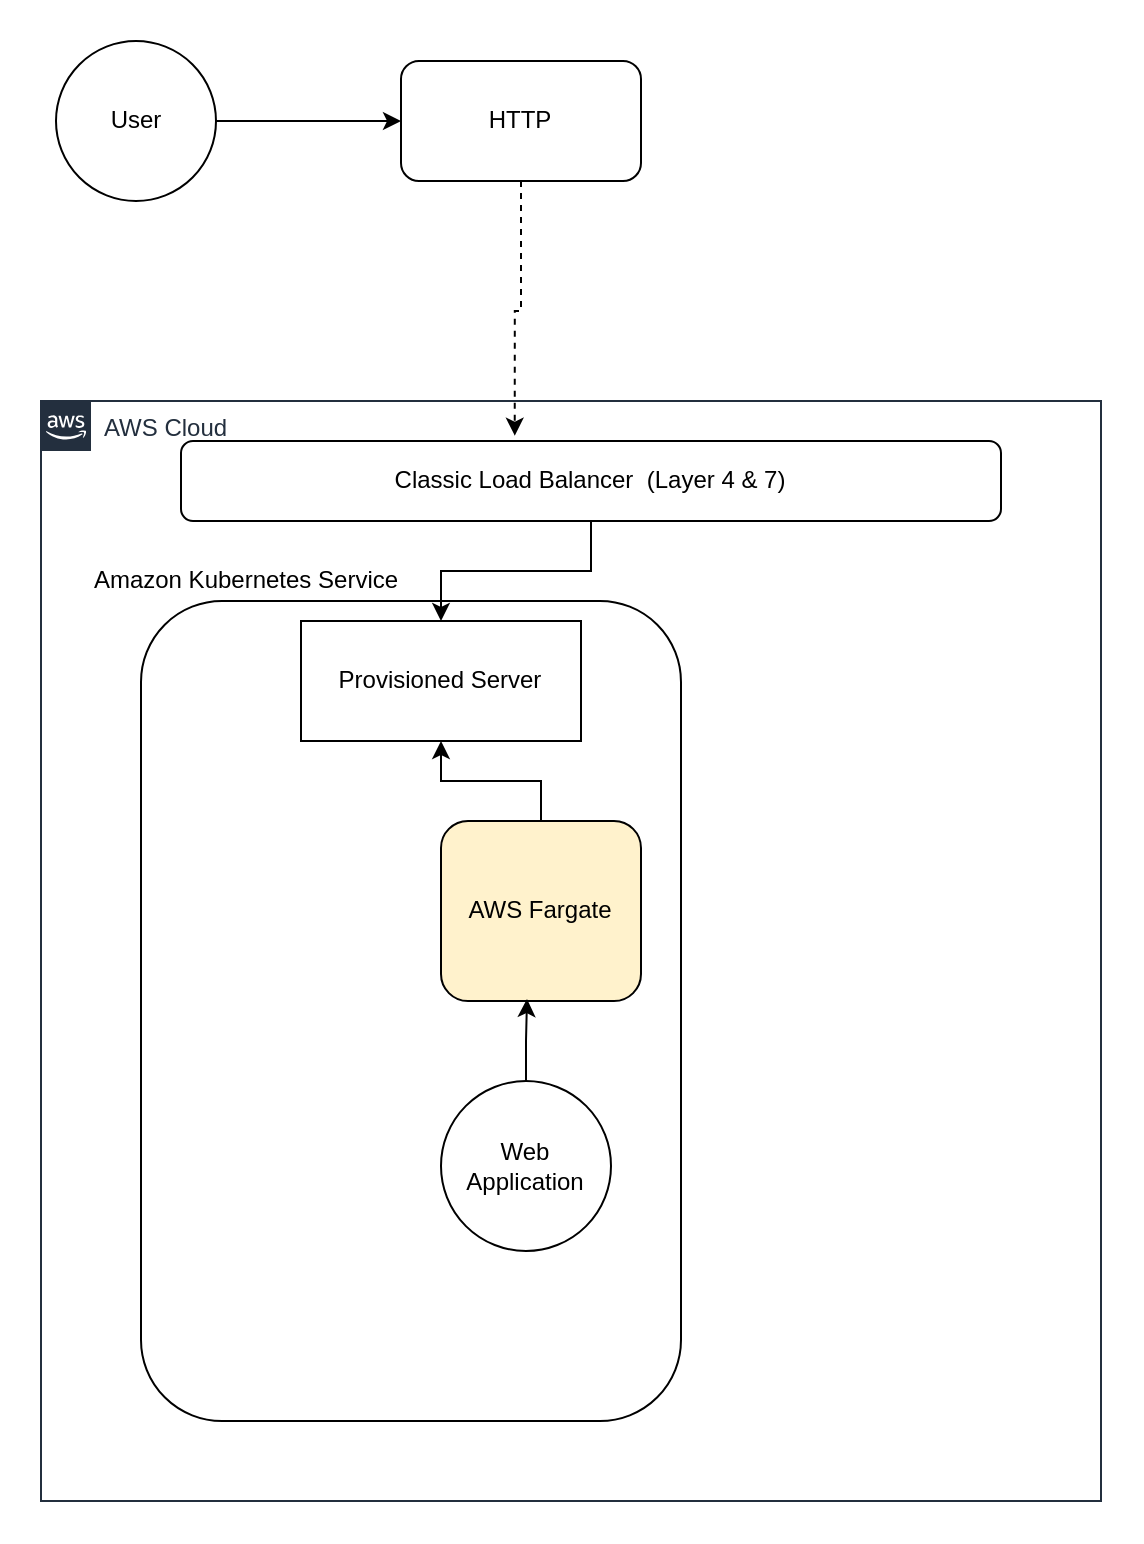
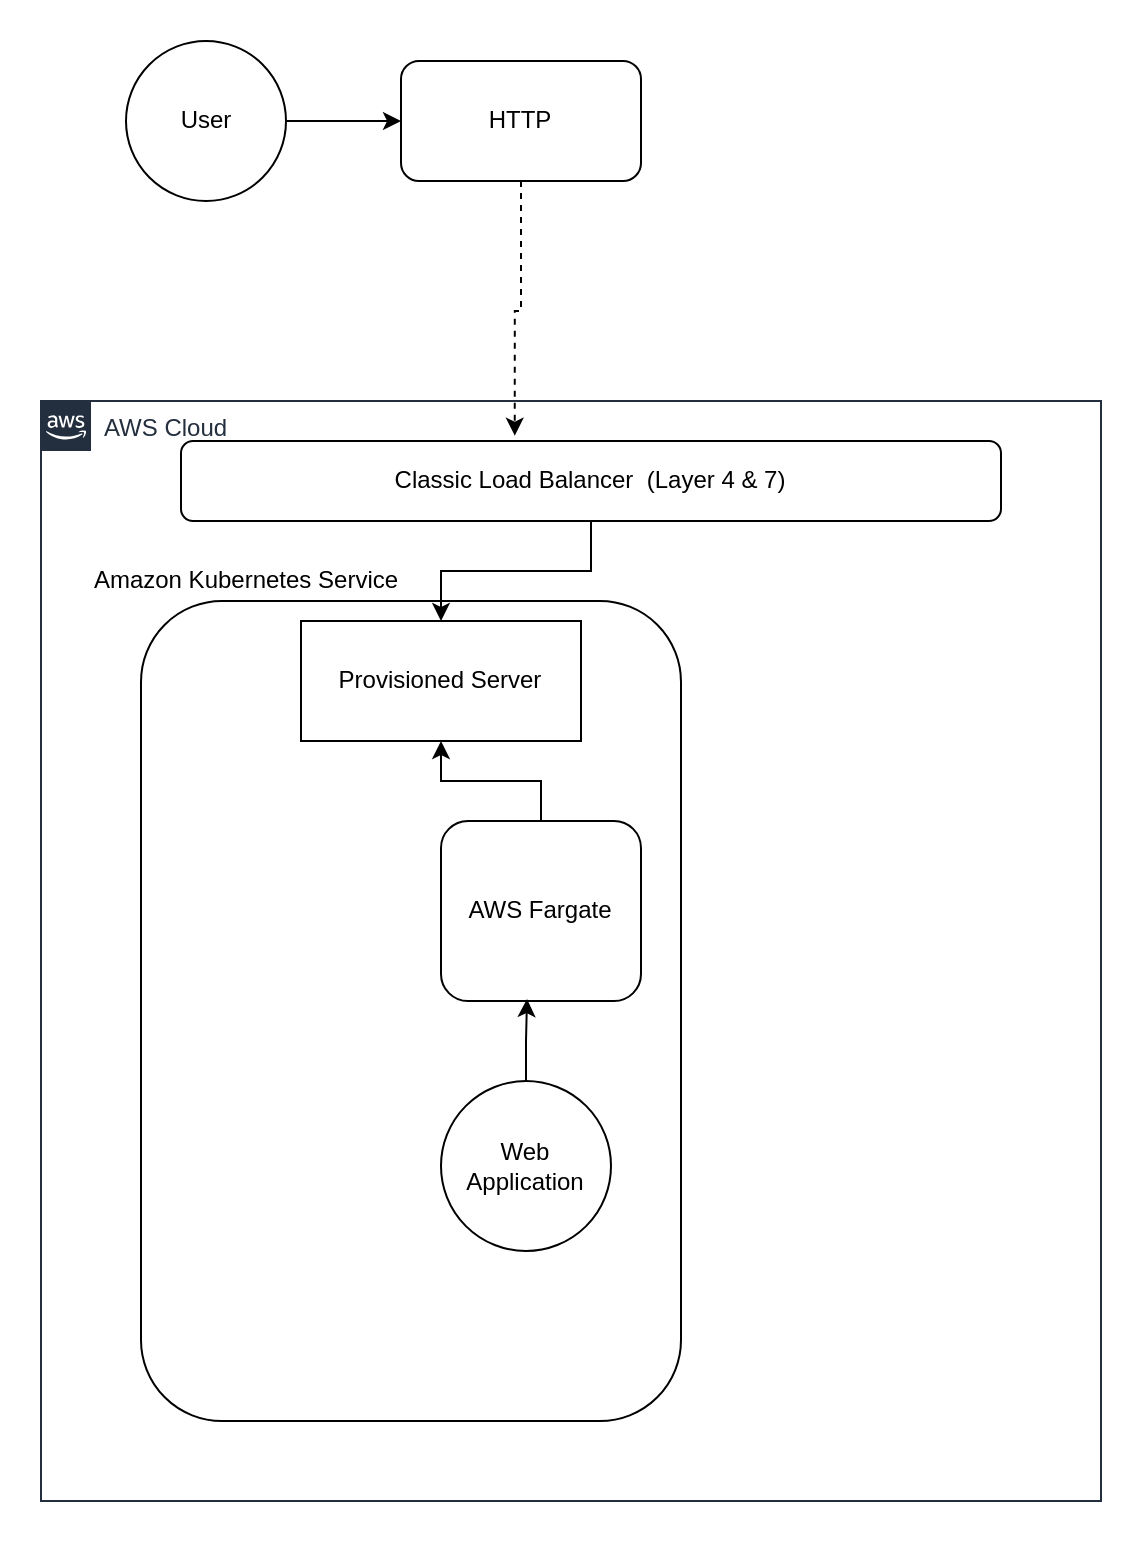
(136, 121) -> (206, 121)
(541, 911) -> (541, 911)
